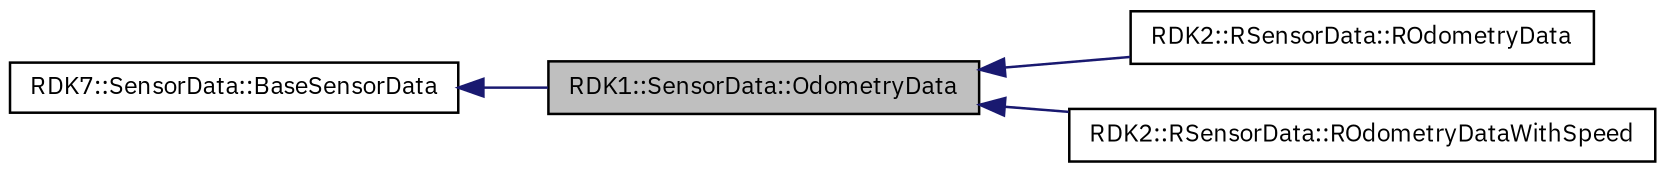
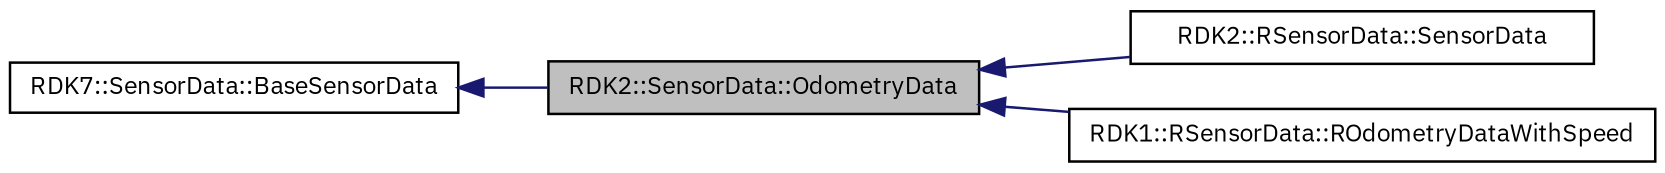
(1362, 38) -> (1362, 38)
(764, 88) -> (764, 88)
(1362, 135) -> (1362, 135)
